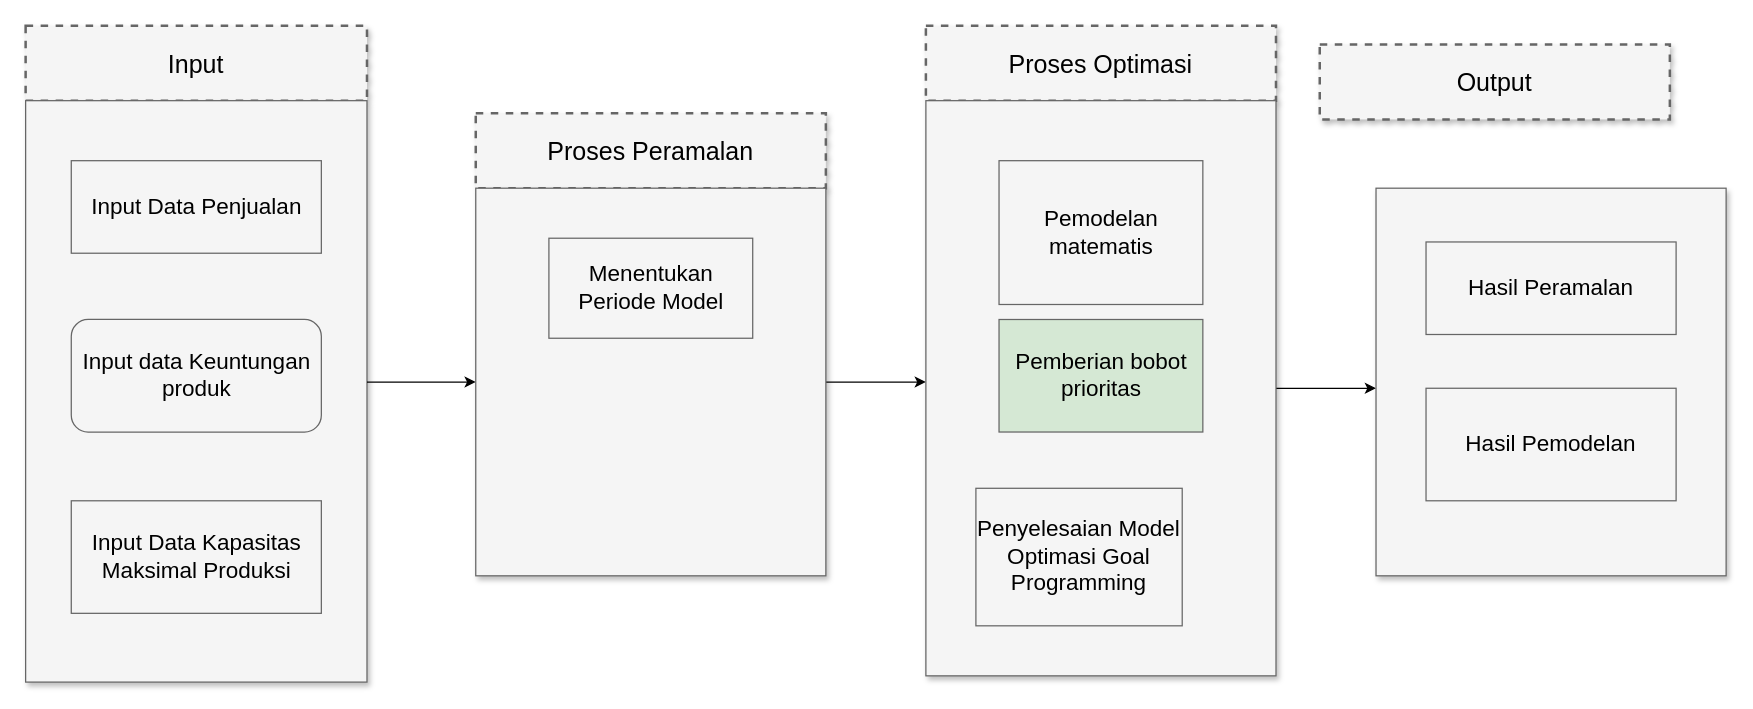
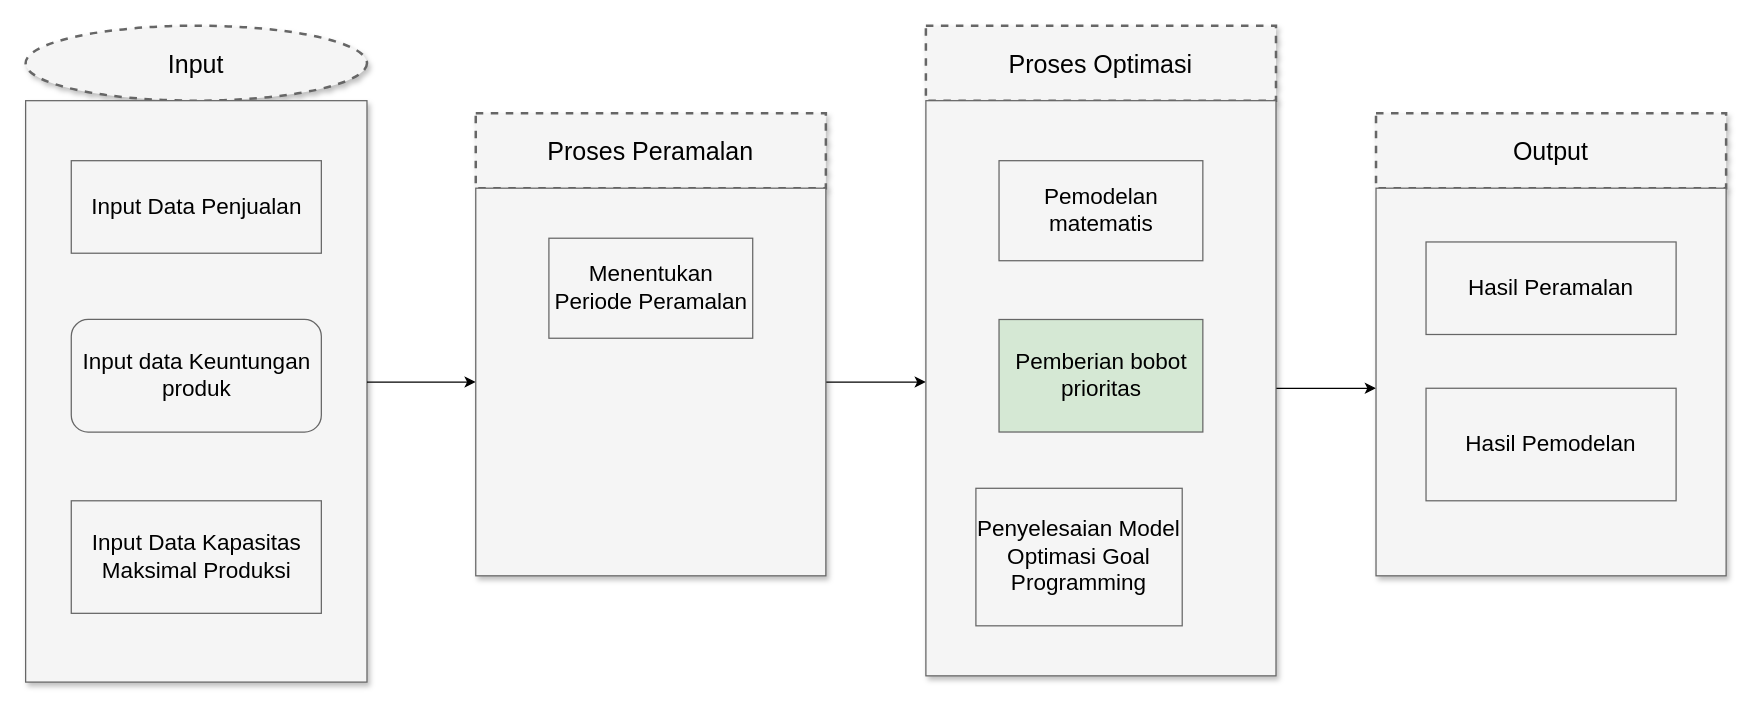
(196, 63) -> (196, 63)
(1494, 82) -> (1551, 151)
(1101, 233) -> (1101, 211)
(651, 288) -> (651, 288)
